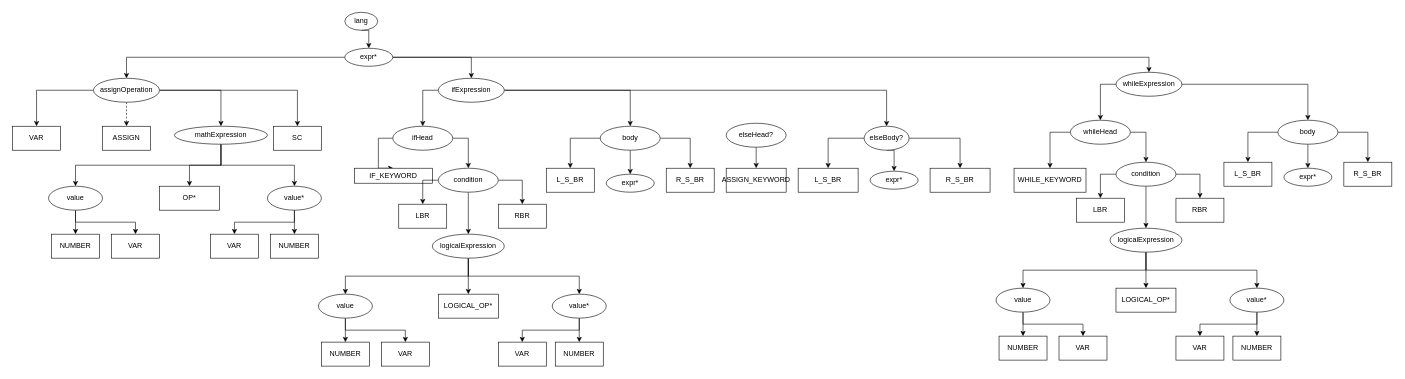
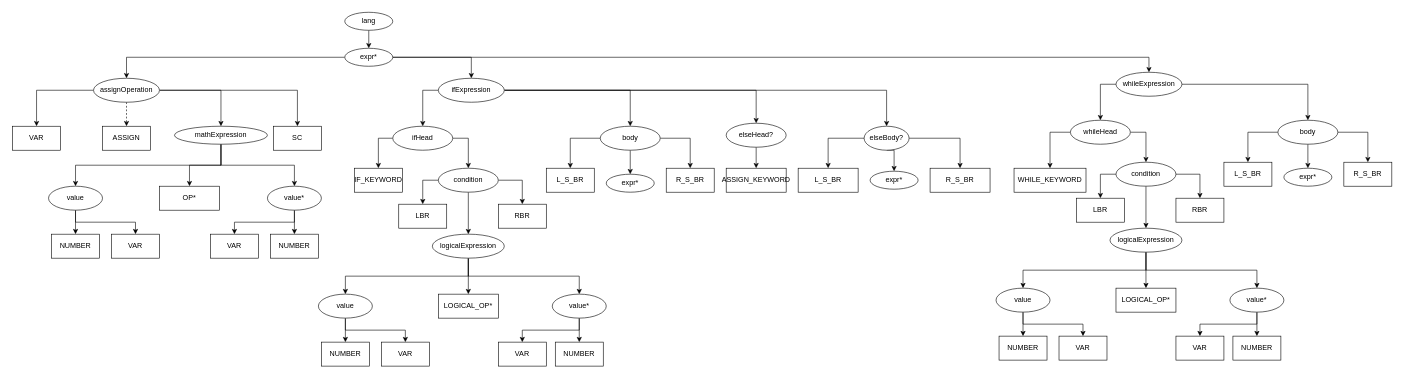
(361, 21) -> (369, 21)
none -> (756, 117)
(393, 176) -> (378, 180)
